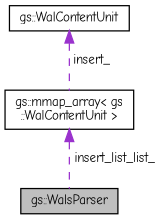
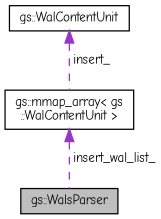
(113, 159) -> (113, 159)
